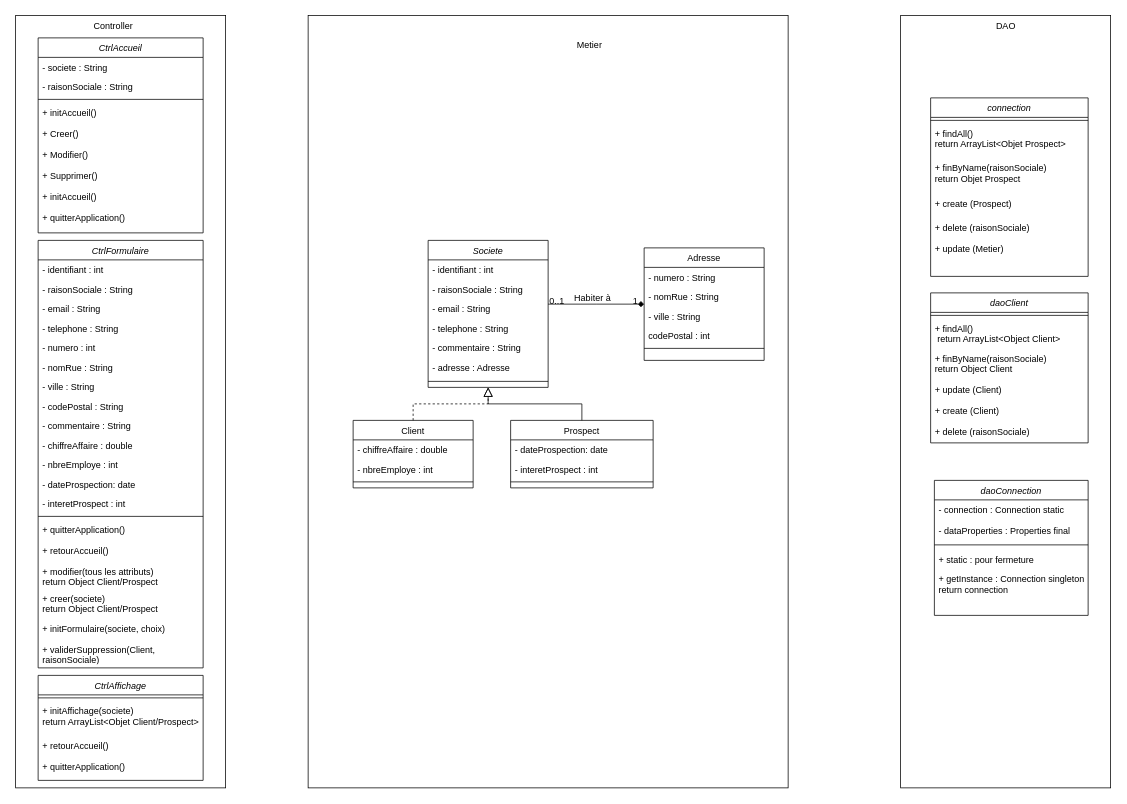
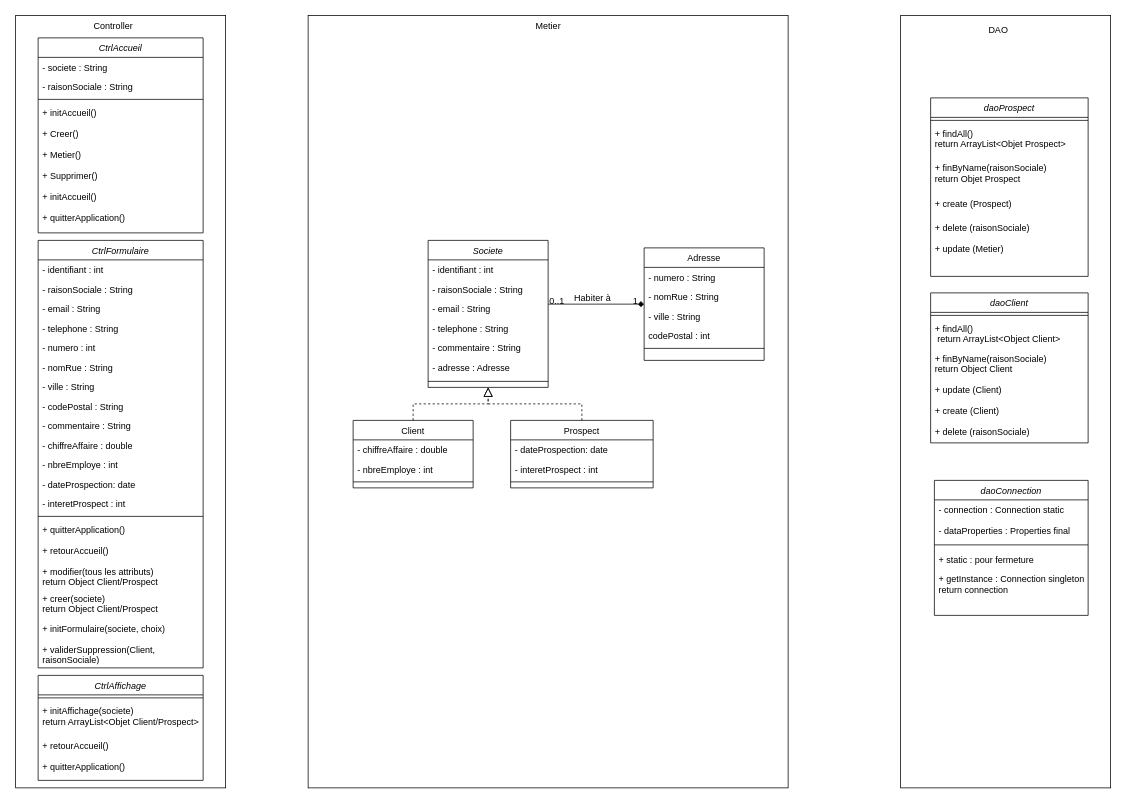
(1005, 27) -> (998, 30)
(589, 45) -> (548, 27)
(1009, 108) -> (1009, 108)
(69, 155) -> (65, 155)
(542, 404) -> (542, 404)
